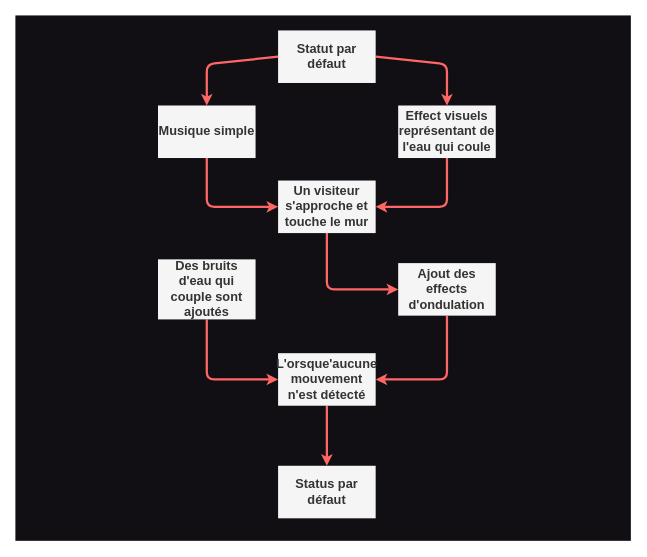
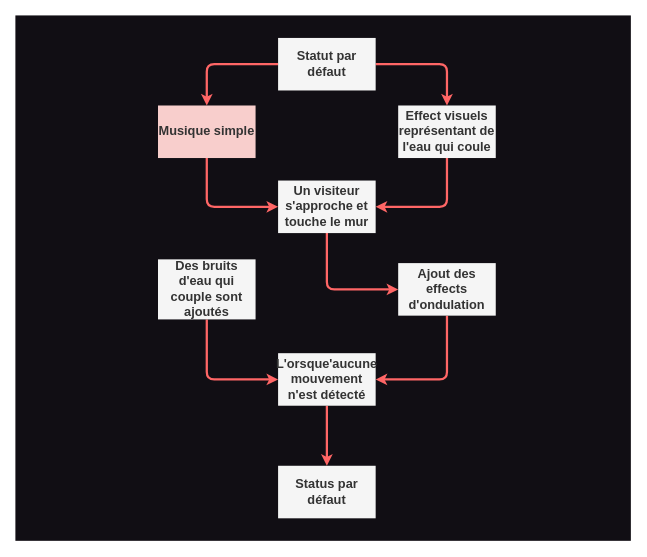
(327, 57) -> (327, 64)
(207, 132) -> (207, 132)
